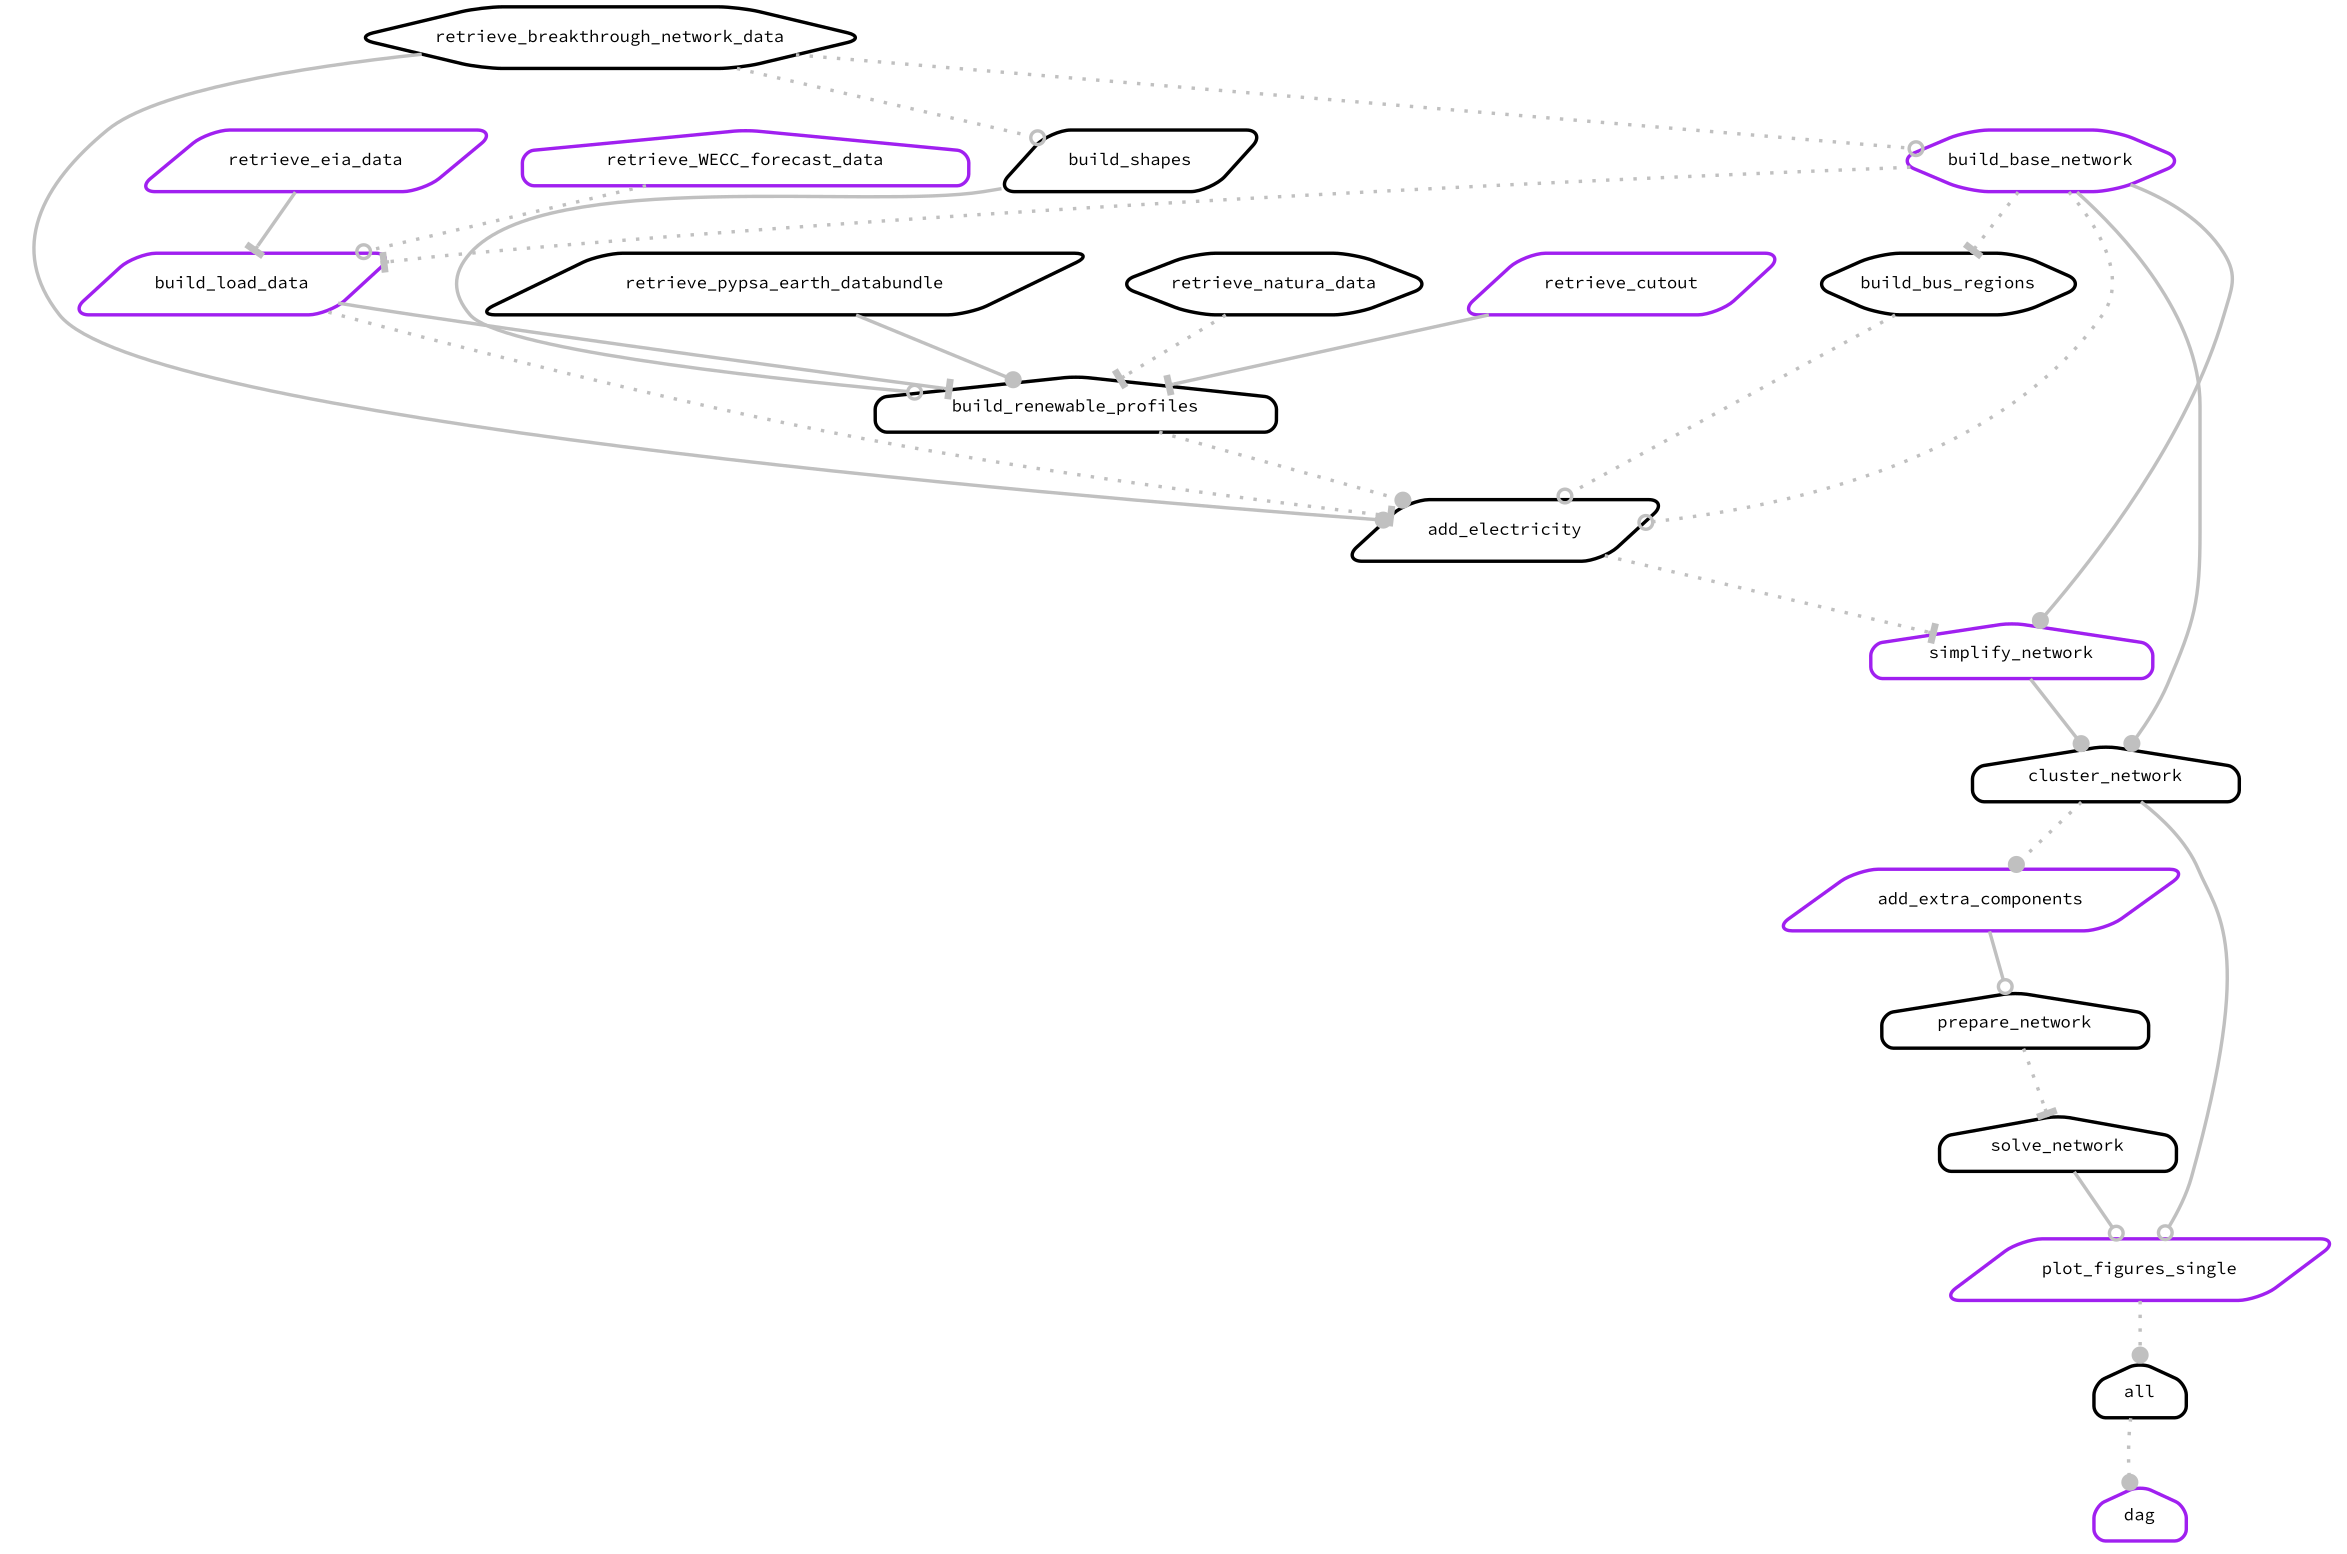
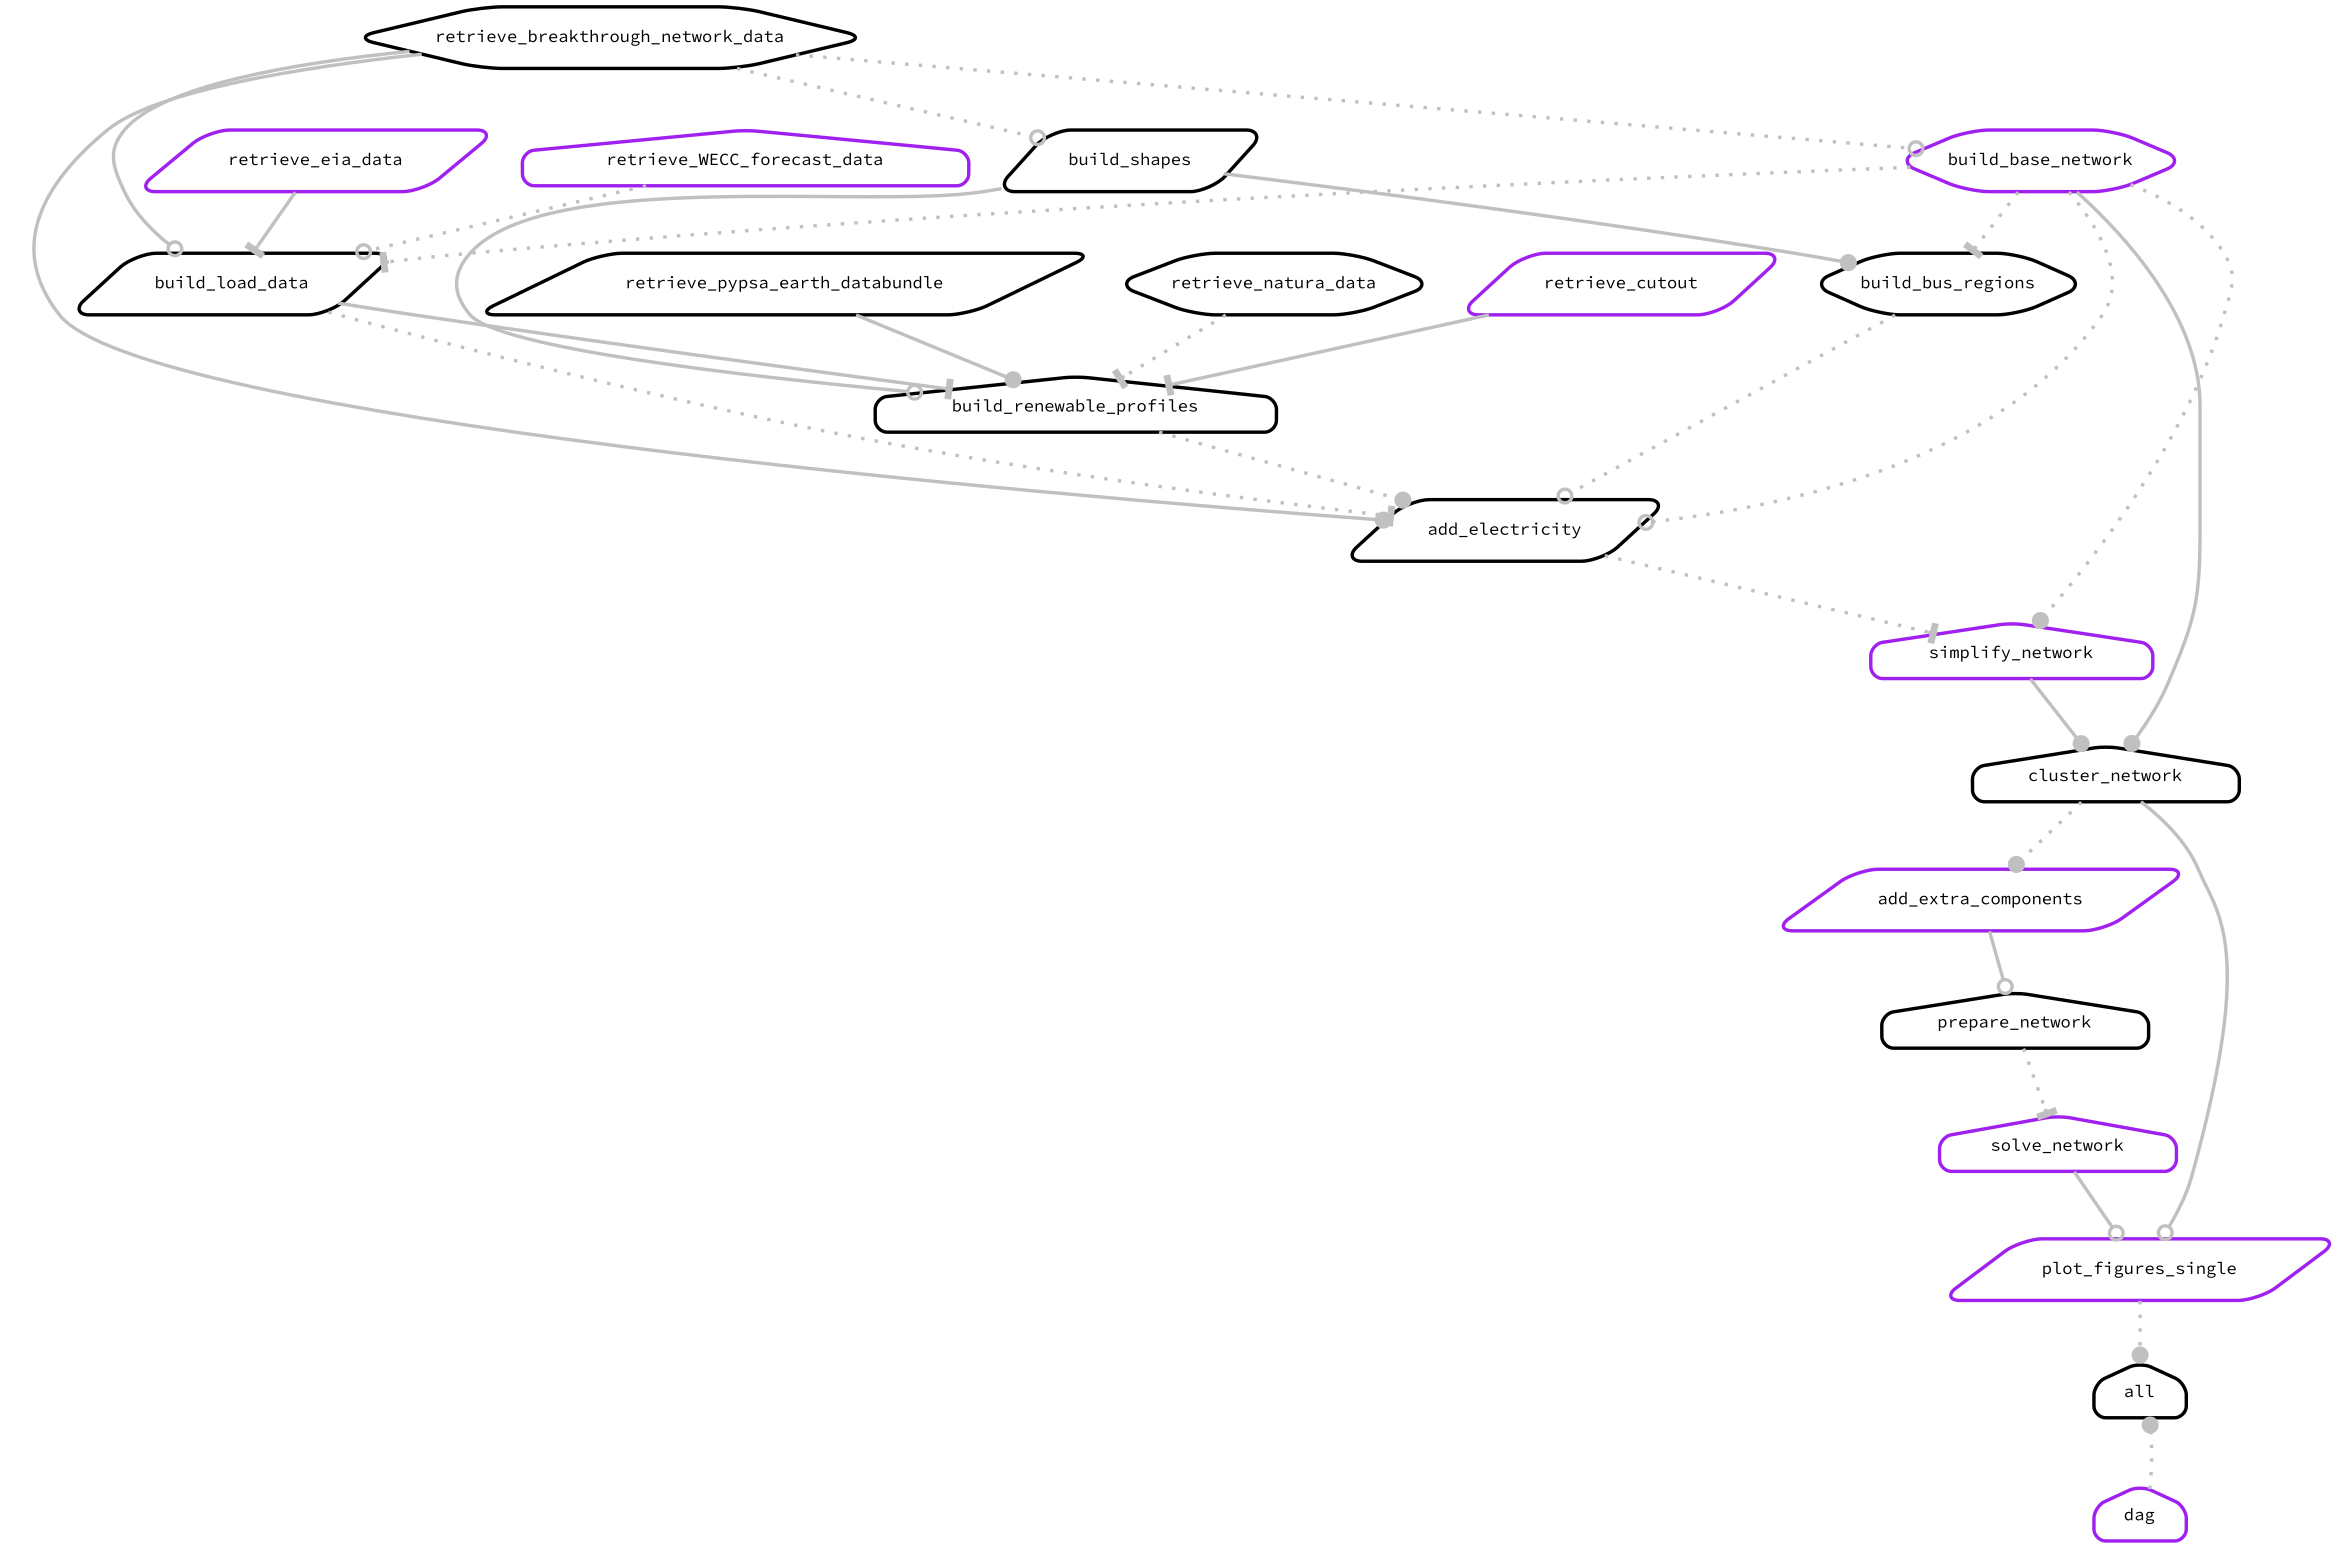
none -> (121, 134)
none -> (1533, 214)
(232, 284) -> (232, 284)
(2188, 406) -> (2188, 406)
(2058, 1146) -> (2058, 1146)
(2129, 1447) -> (2152, 1461)
